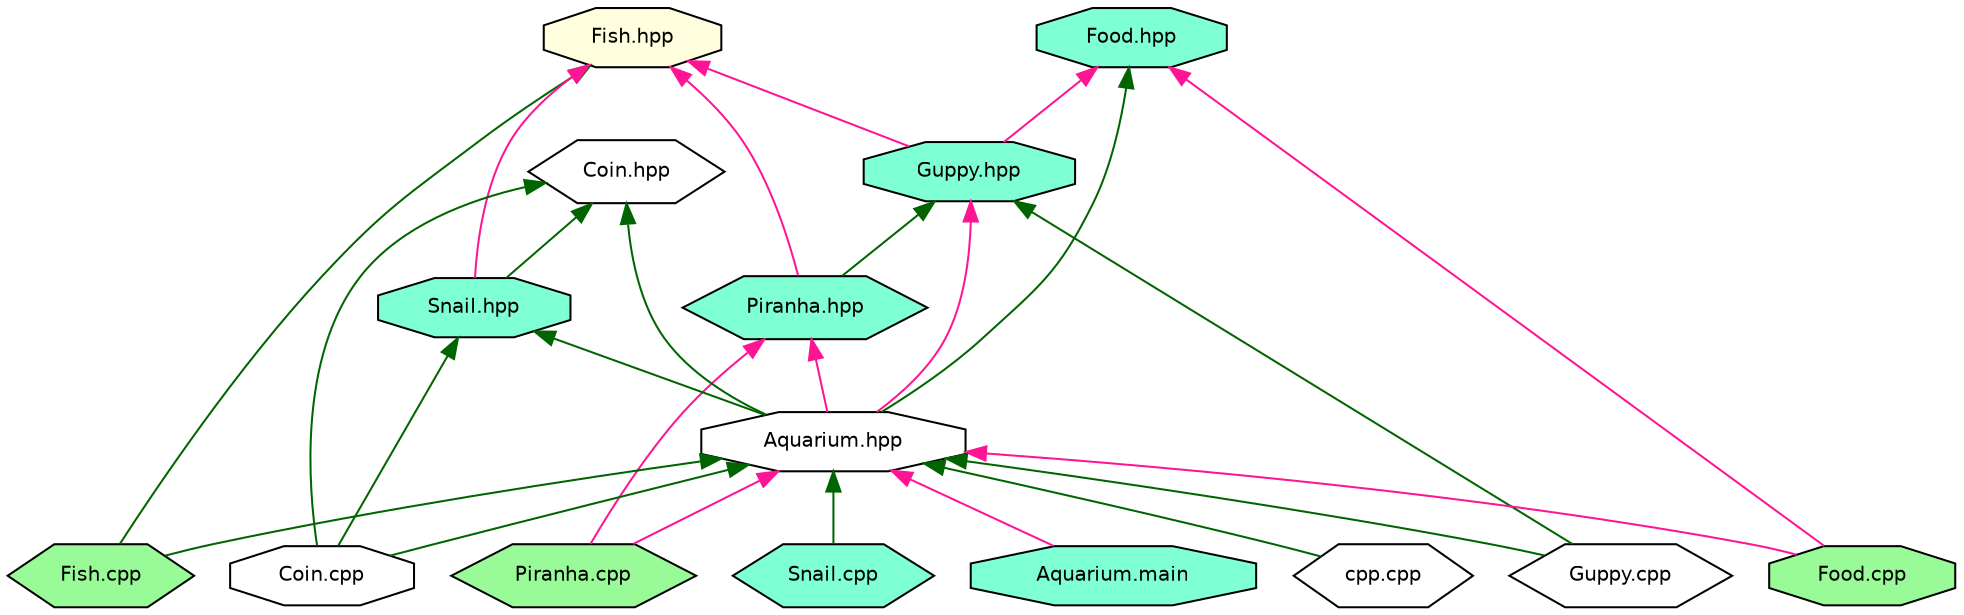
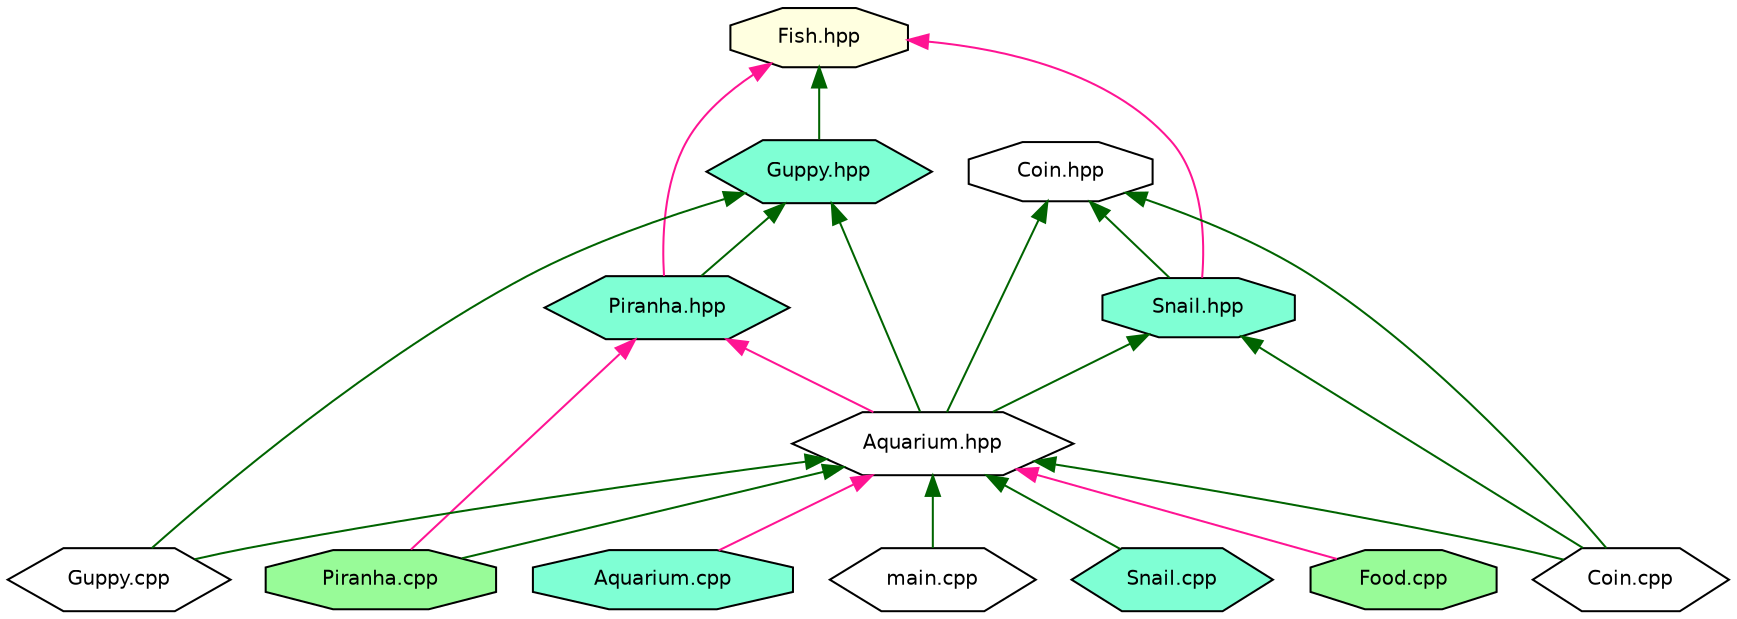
(1132, 38) -> none
(808, 108) -> (819, 114)
(626, 172) -> (1061, 172)
(969, 172) -> (819, 172)
(949, 330) -> (880, 317)
(833, 442) -> (933, 444)
(697, 512) -> (643, 515)
(101, 576) -> none
(322, 576) -> (1631, 580)
(574, 576) -> (381, 580)
(1113, 576) -> (663, 580)
(1383, 576) -> (933, 580)
